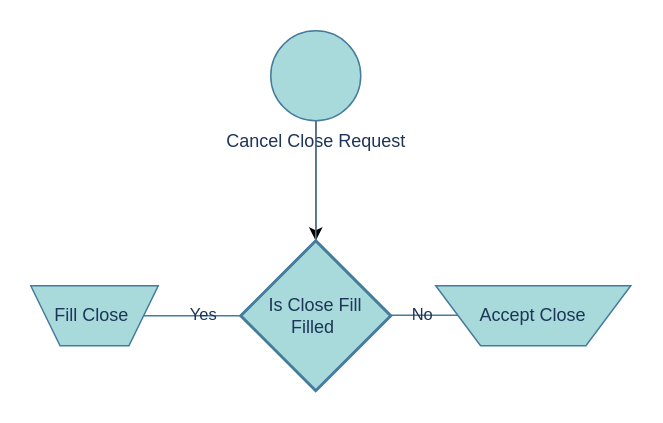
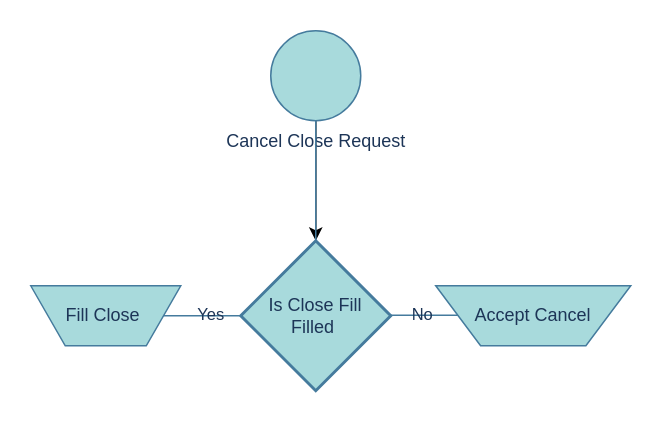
(95, 316) -> (106, 316)
(533, 316) -> (533, 316)
